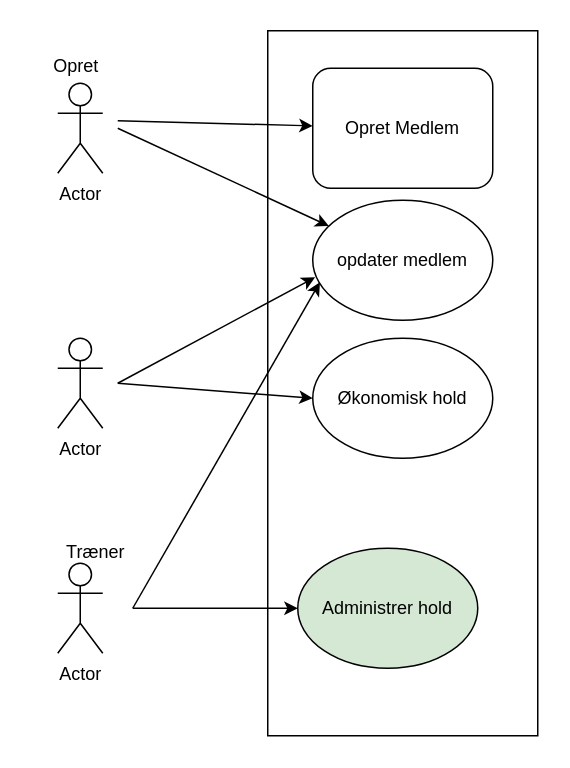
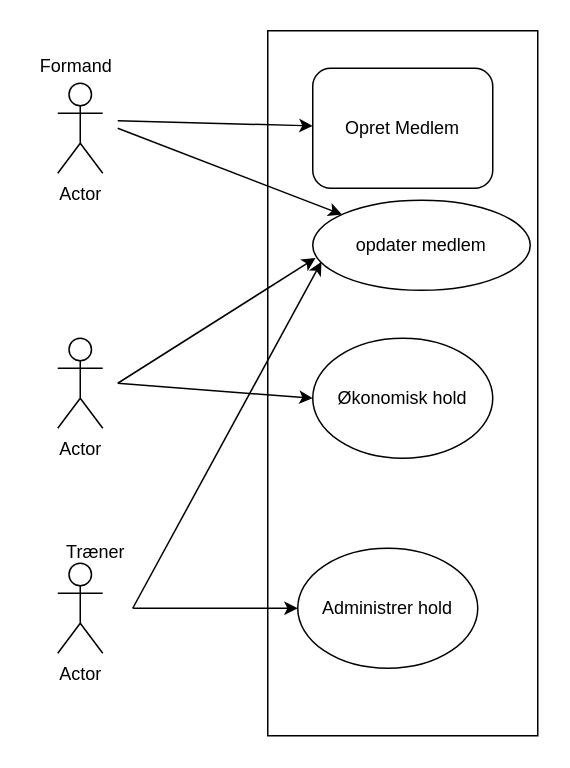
(77, 67) -> (77, 67)
(403, 260) -> (422, 245)
(388, 608) -> (388, 608)
